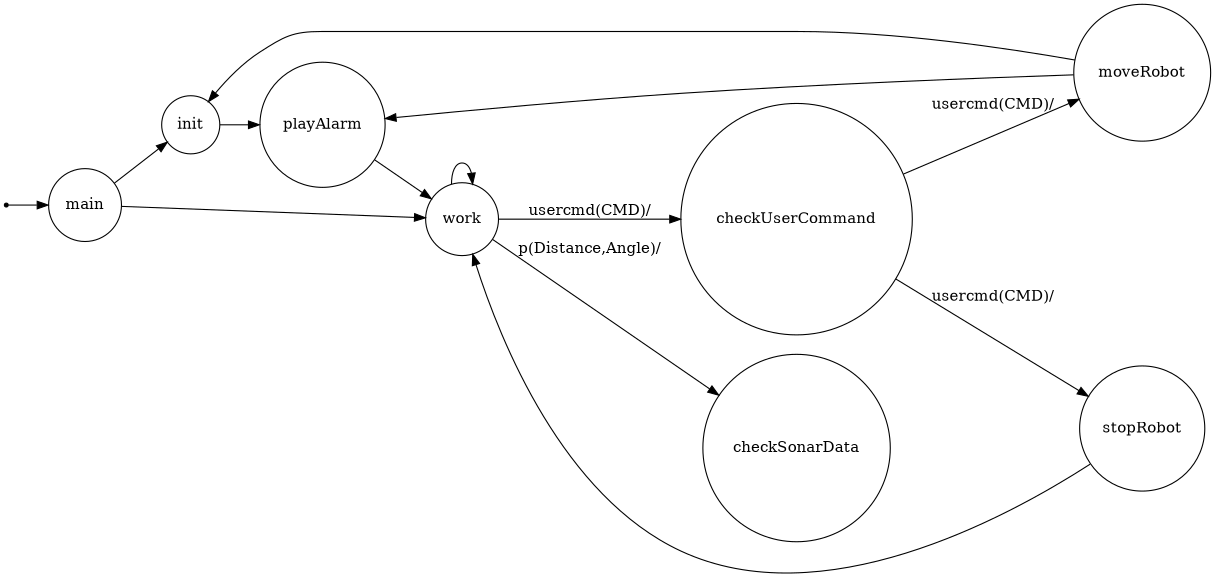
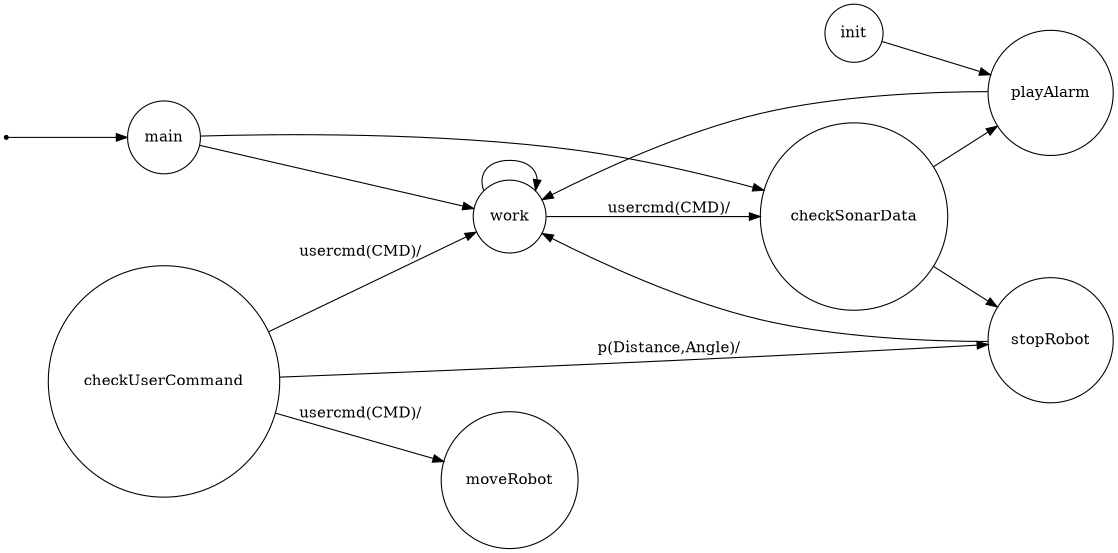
(636, 32) -> none
(735, 90) -> (961, 149)
(136, 166) -> (479, 141)
(584, 219) -> (367, 284)
(590, 249) -> (669, 208)
none -> (961, 284)
(993, 297) -> (669, 348)
